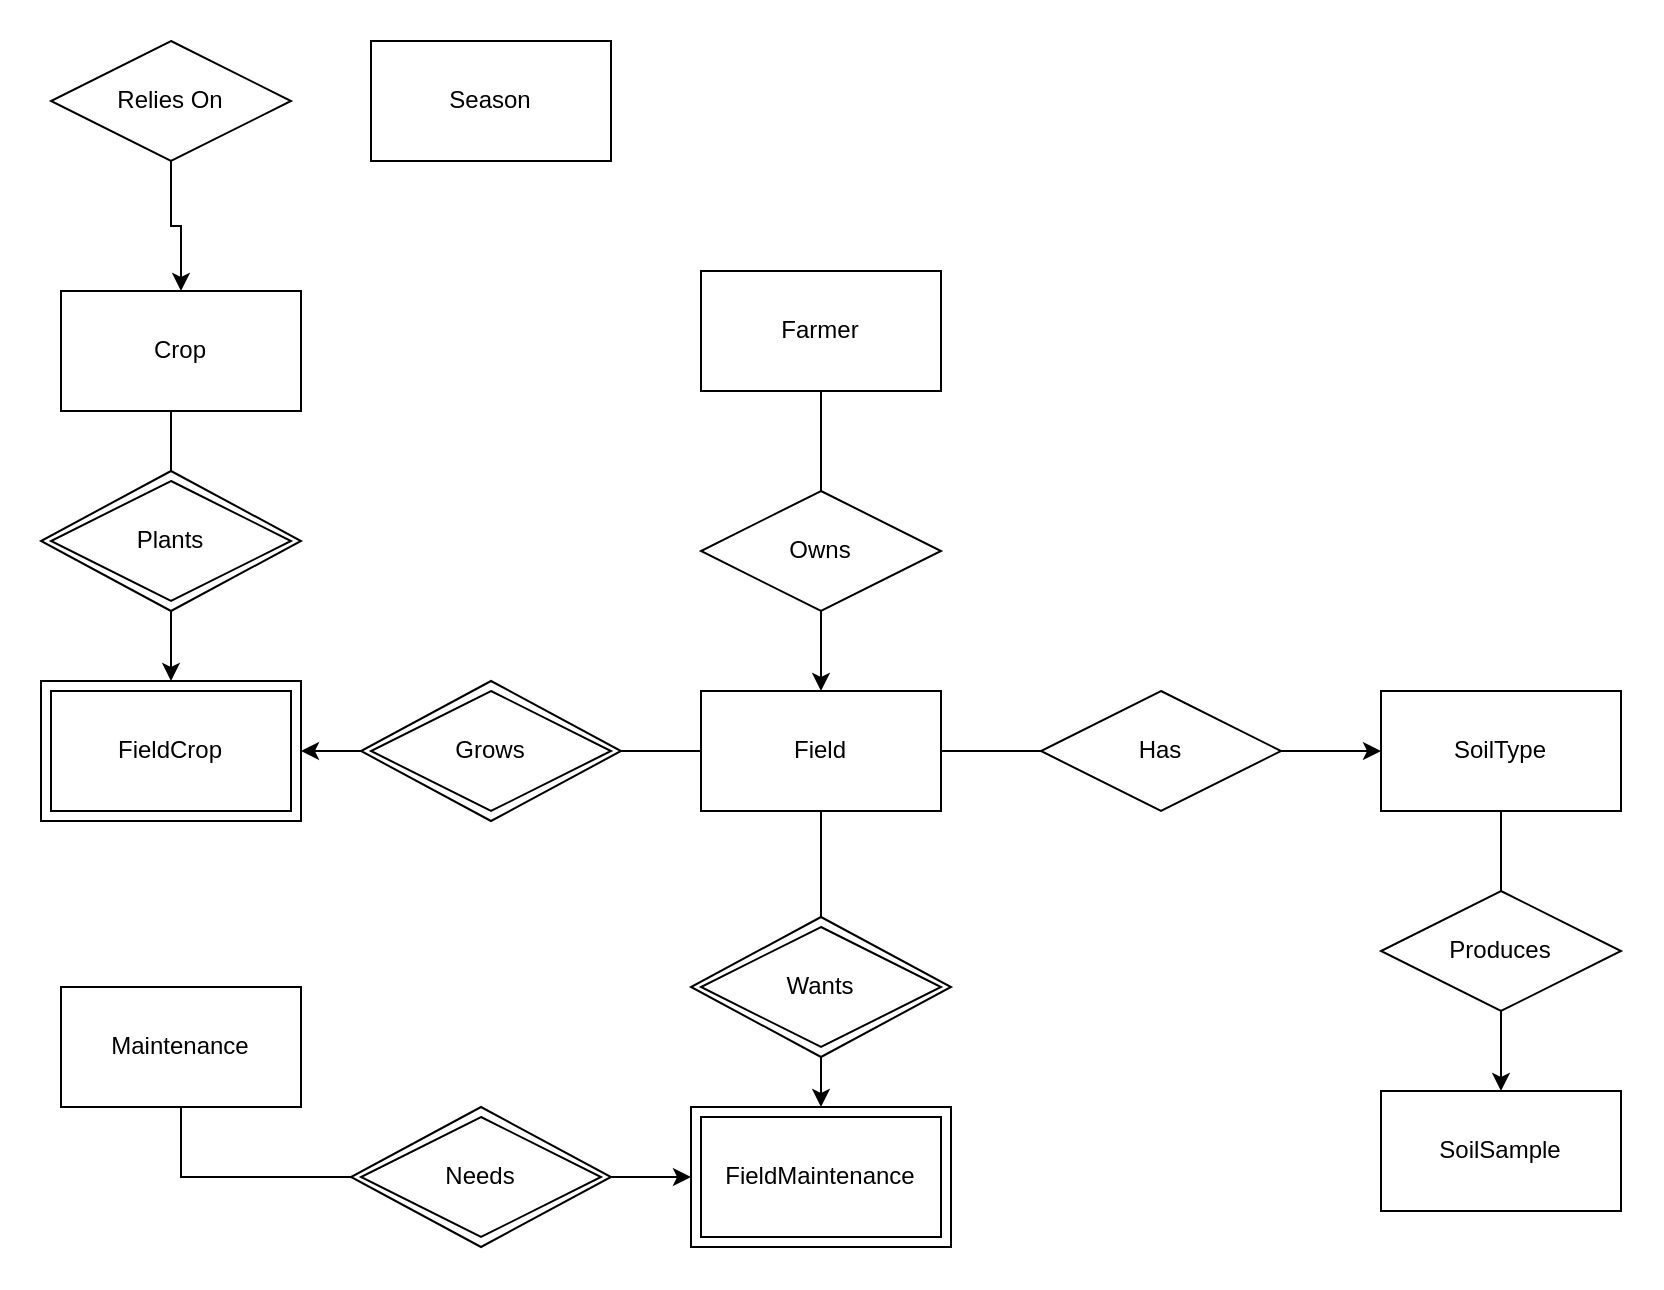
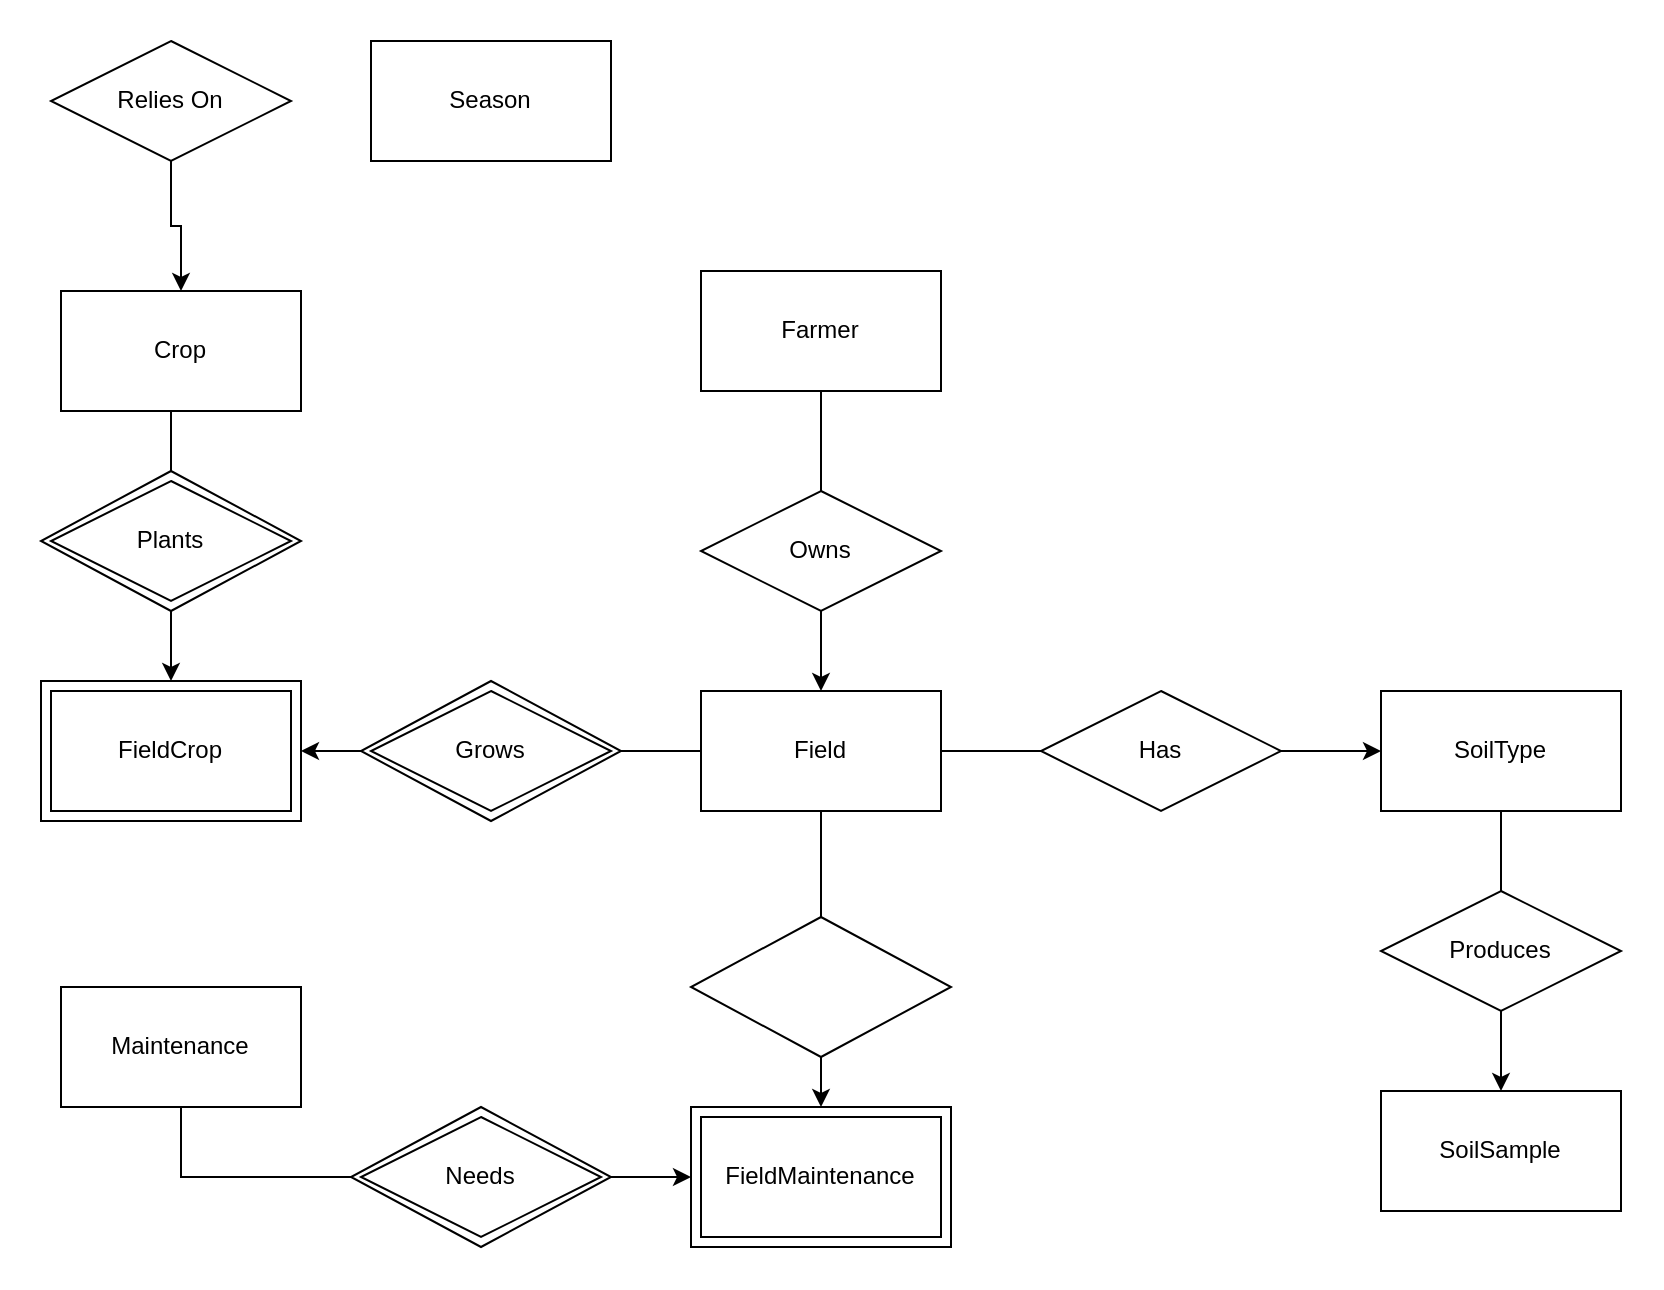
(821, 987) -> none
